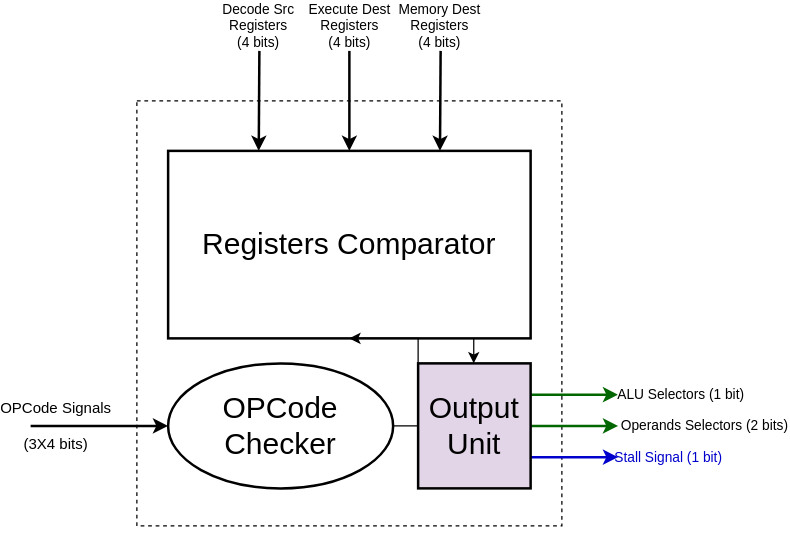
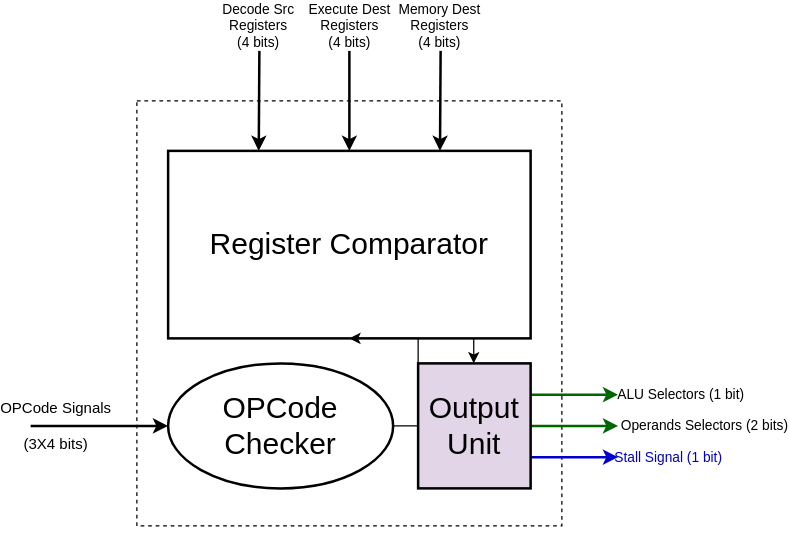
(349, 244) -> (349, 244)
